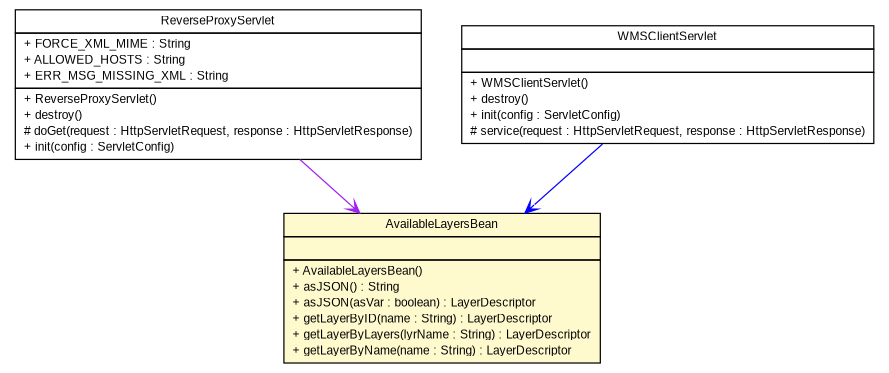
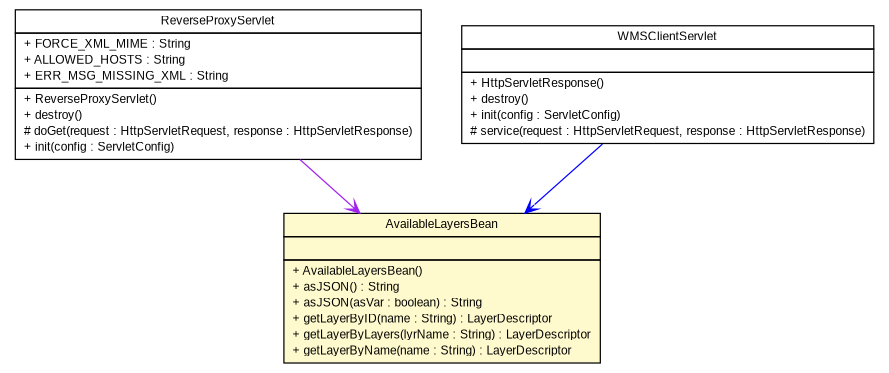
(530, 83) -> (537, 83)
(415, 303) -> (388, 303)
